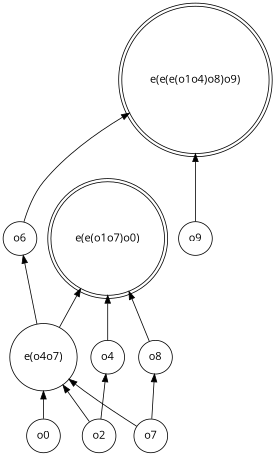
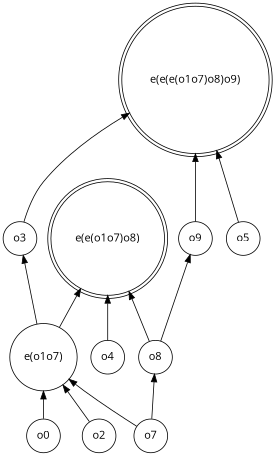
(195, 80) -> (195, 80)
(20, 239) -> (20, 239)
(108, 239) -> (108, 239)
none -> (243, 239)
none -> (174, 302)
(43, 357) -> (43, 357)
(103, 398) -> none
